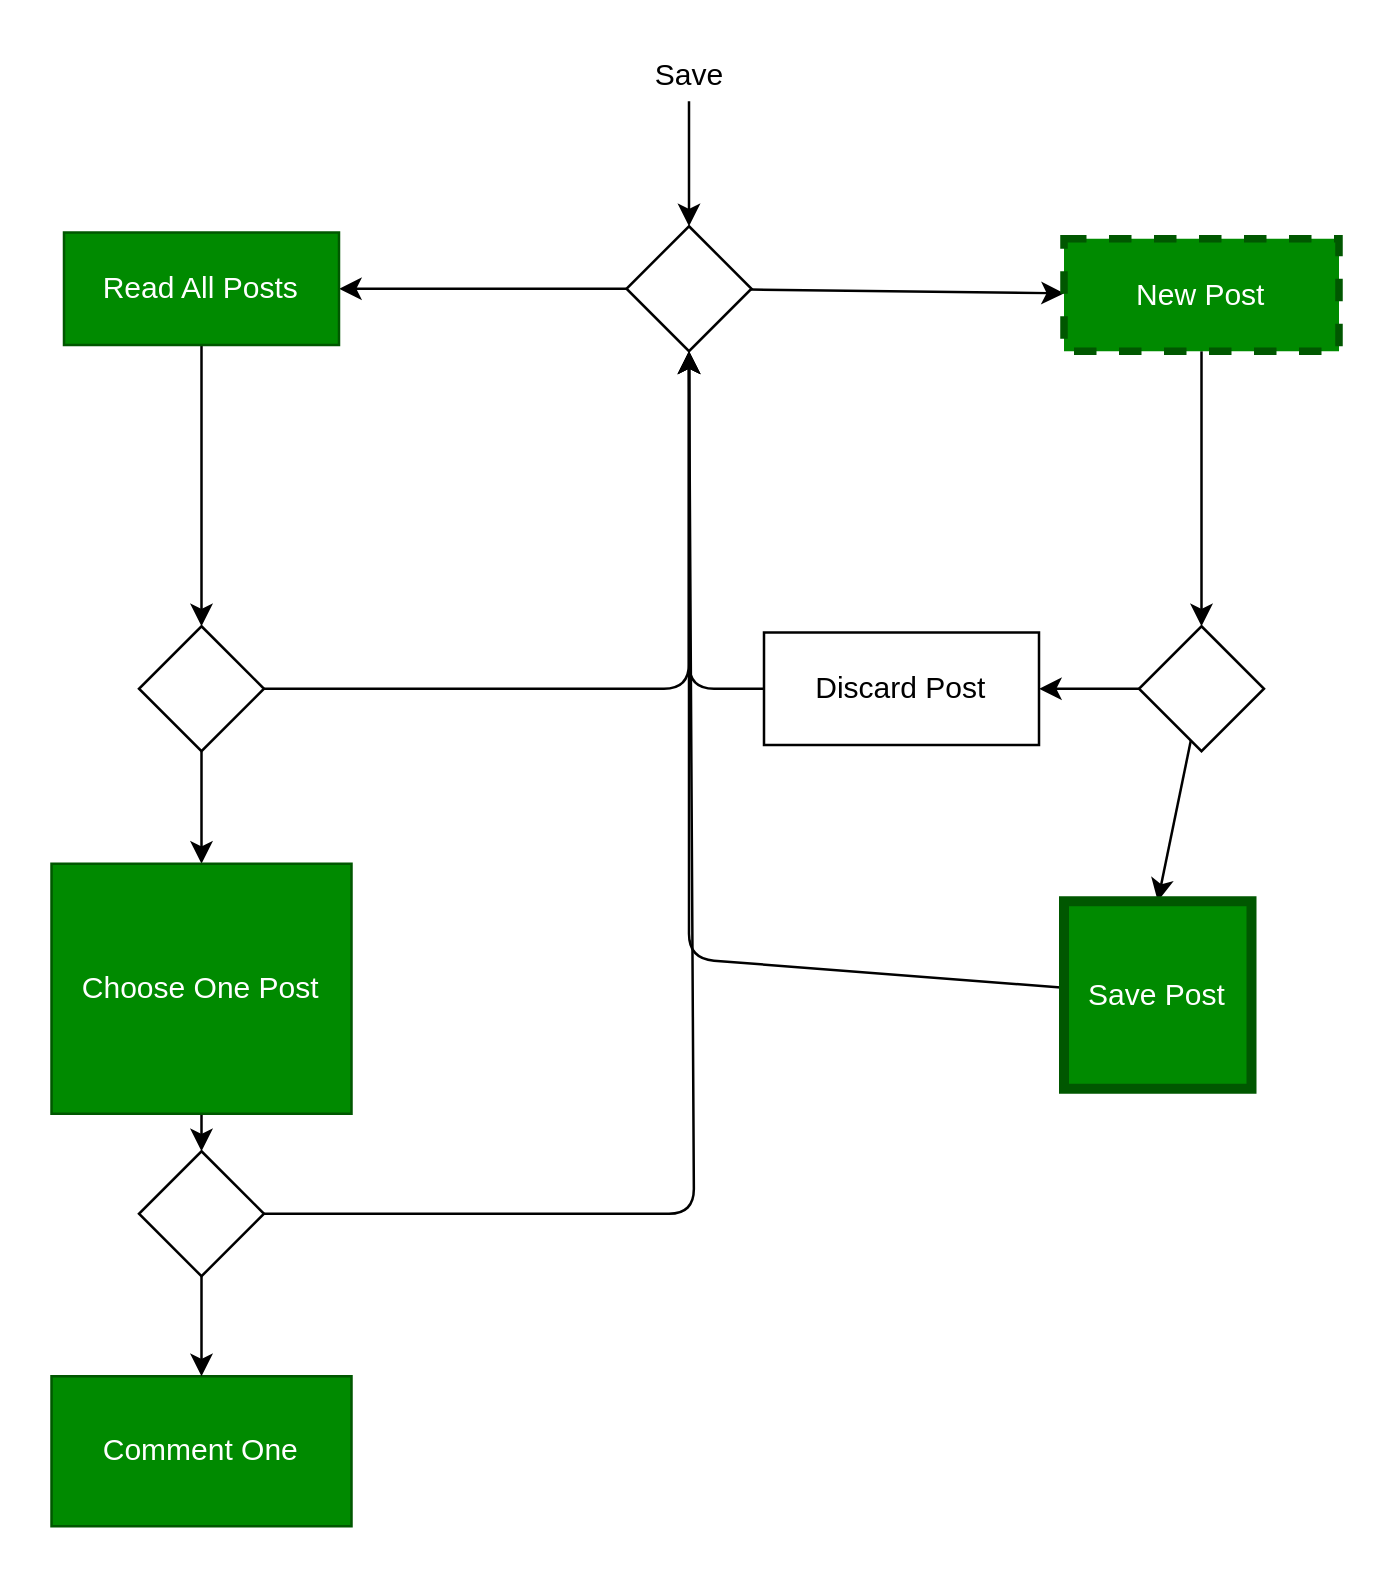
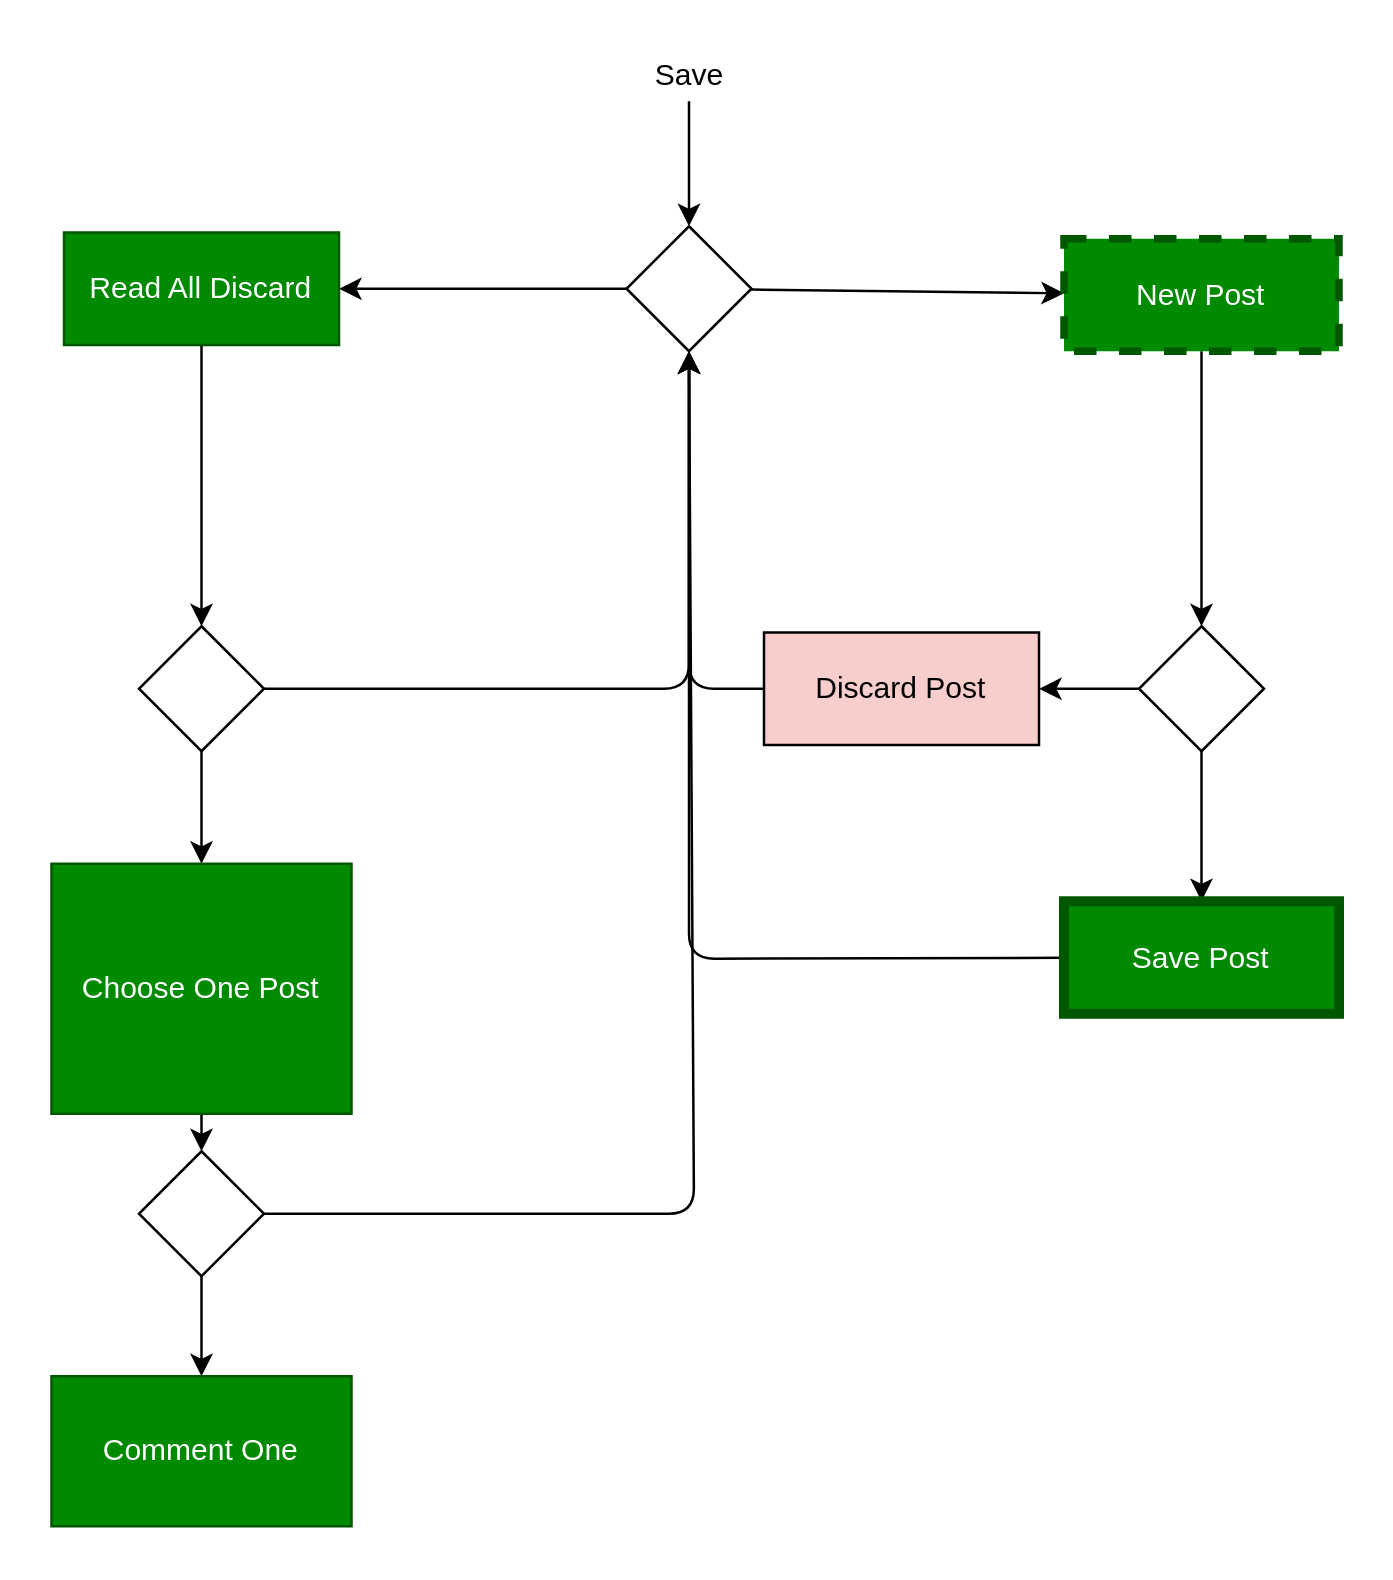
(201, 289) -> (201, 289)
(901, 689) -> (901, 689)
(1158, 995) -> (1201, 958)
